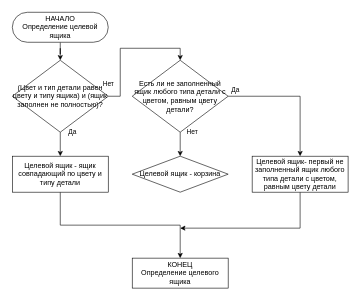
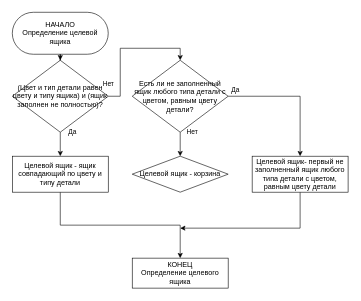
(60, 27) -> (60, 33)
